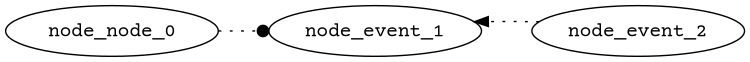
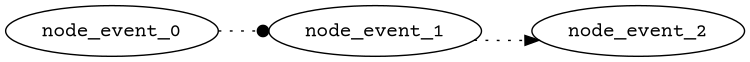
(514, 21) -> (499, 40)
(112, 31) -> (112, 31)
